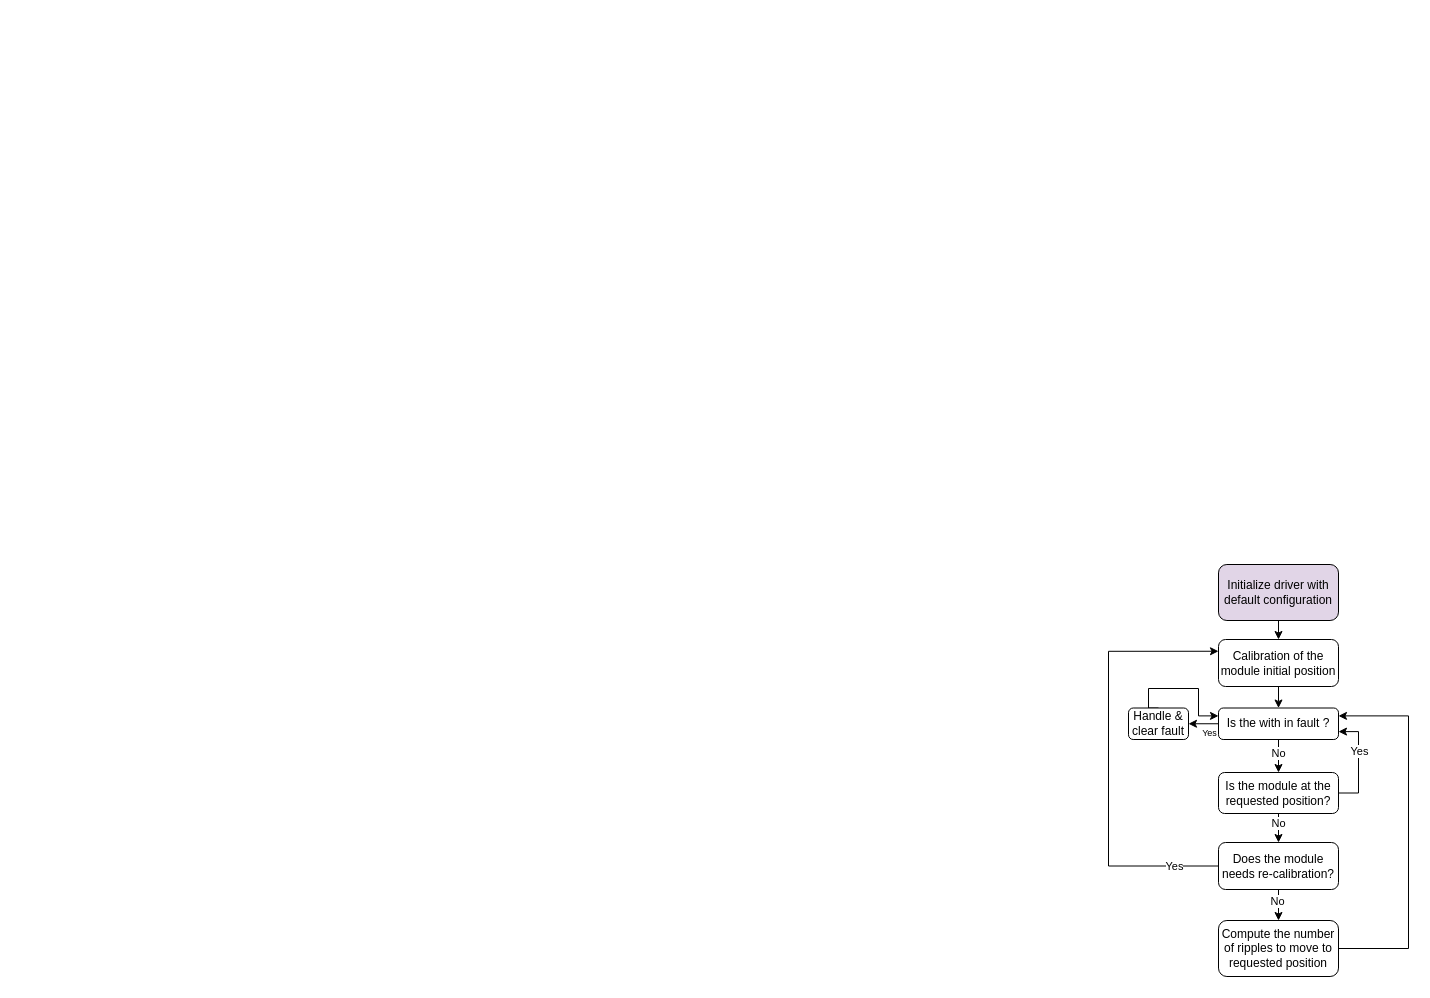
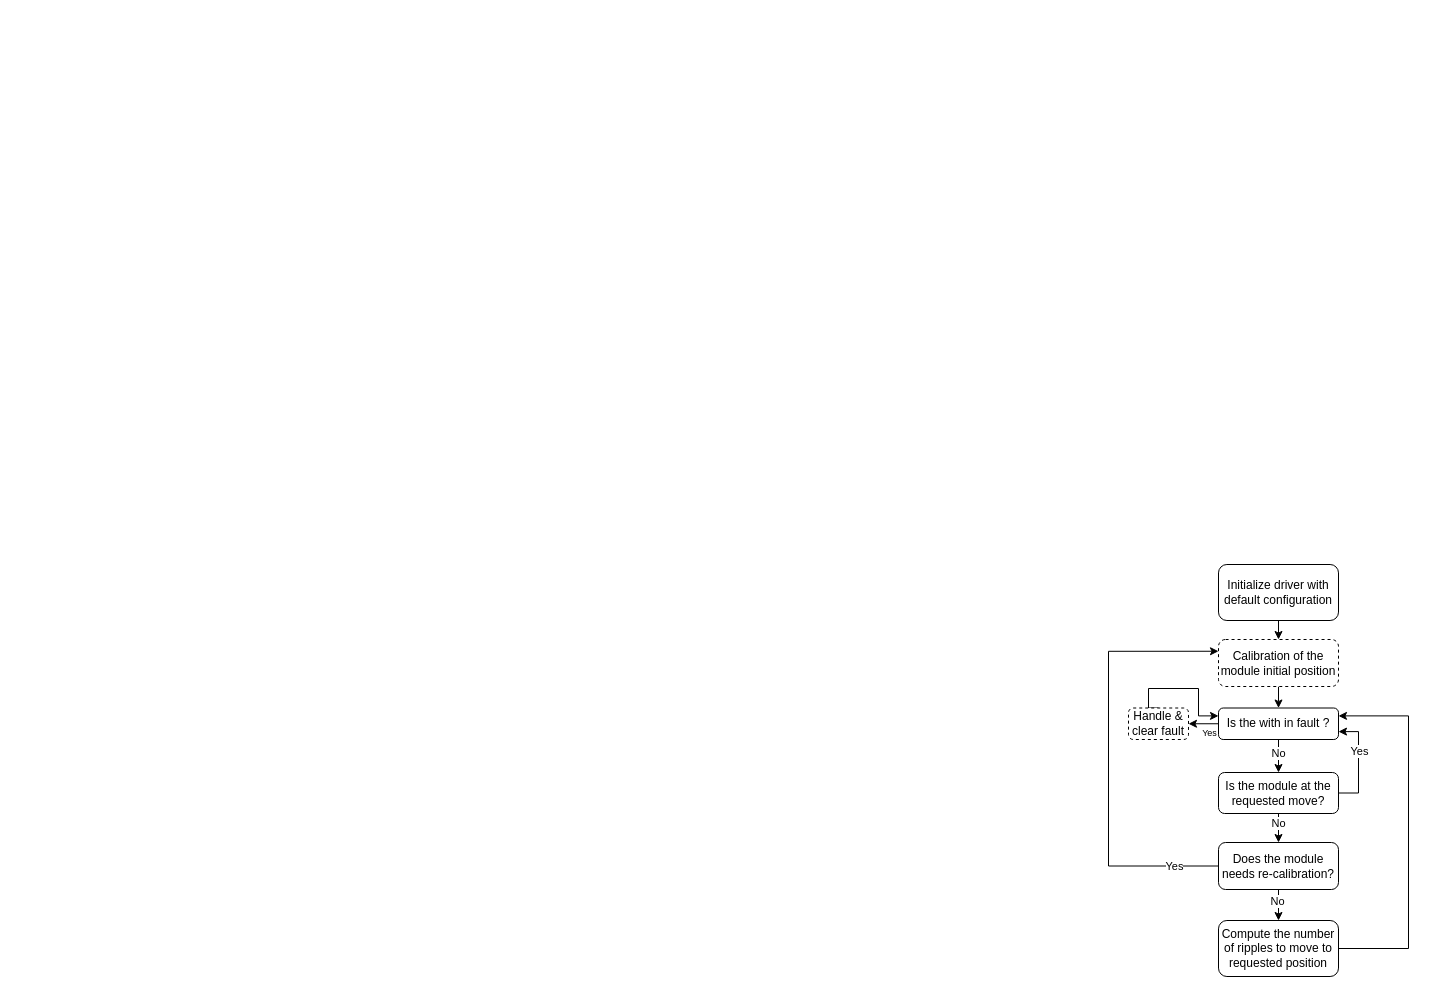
(1279, 593) -> (1279, 593)
(1279, 663) -> (1279, 663)
(1159, 724) -> (1159, 724)
(1279, 794) -> (1279, 794)
